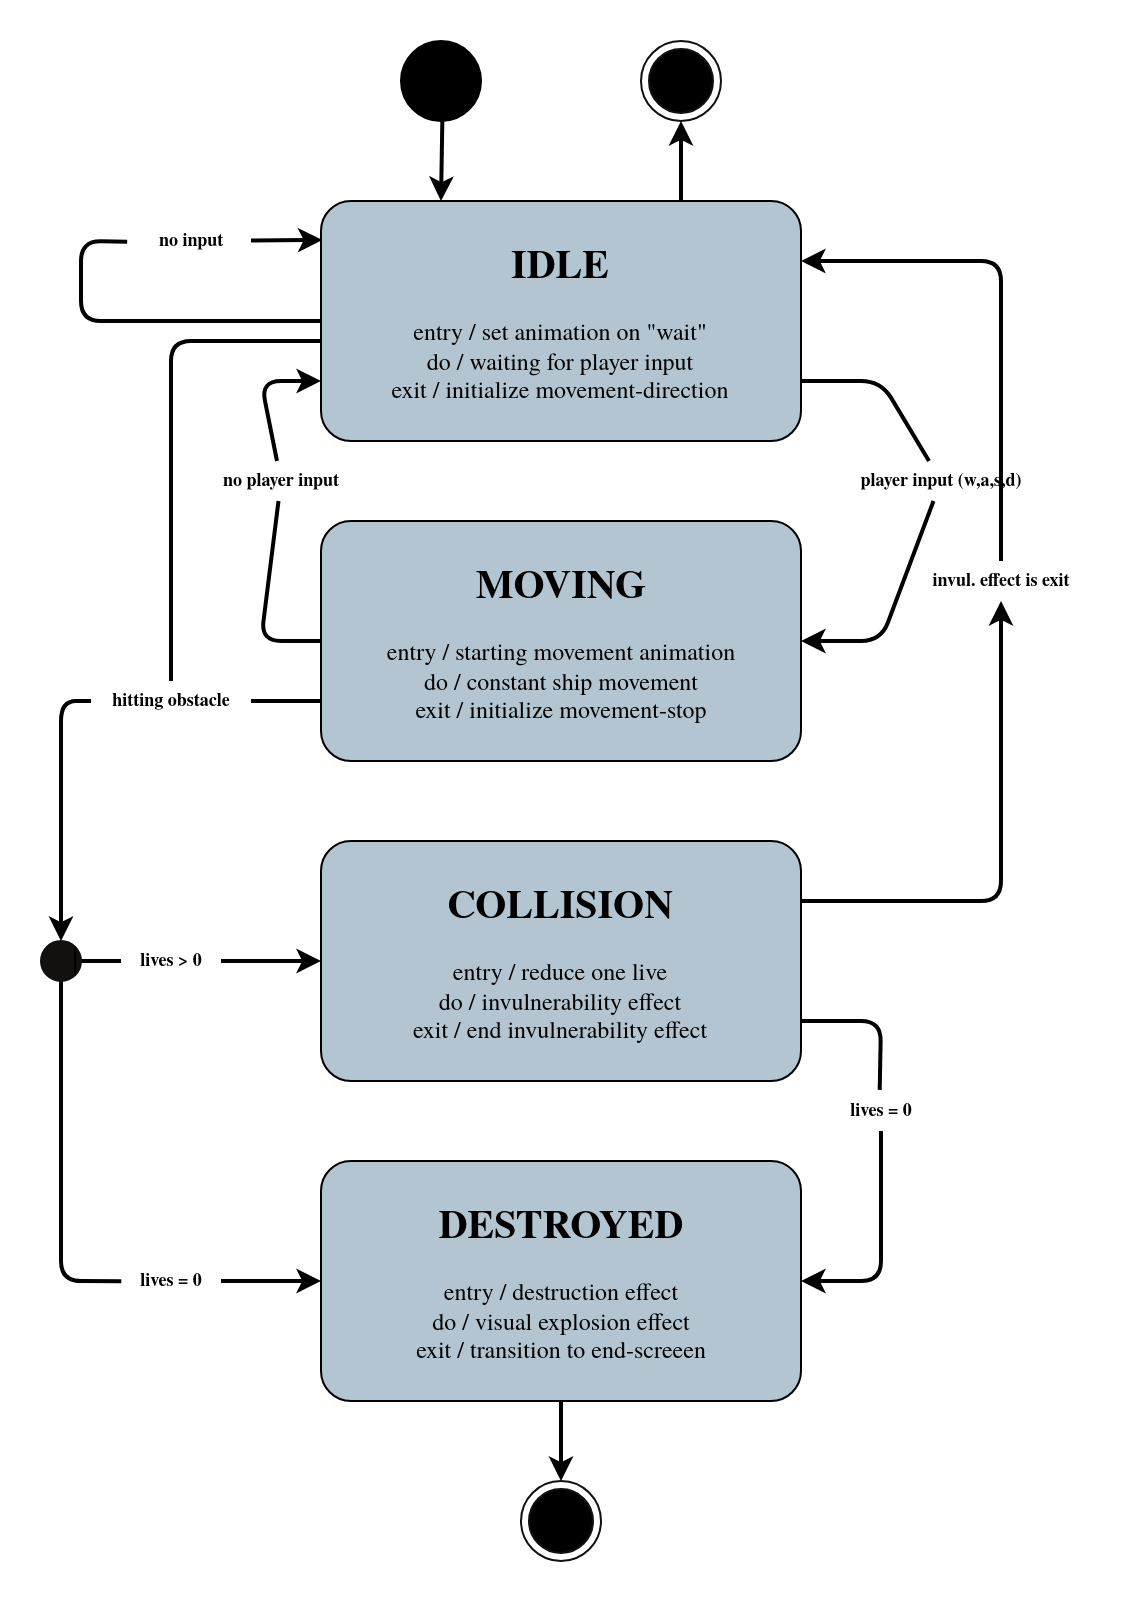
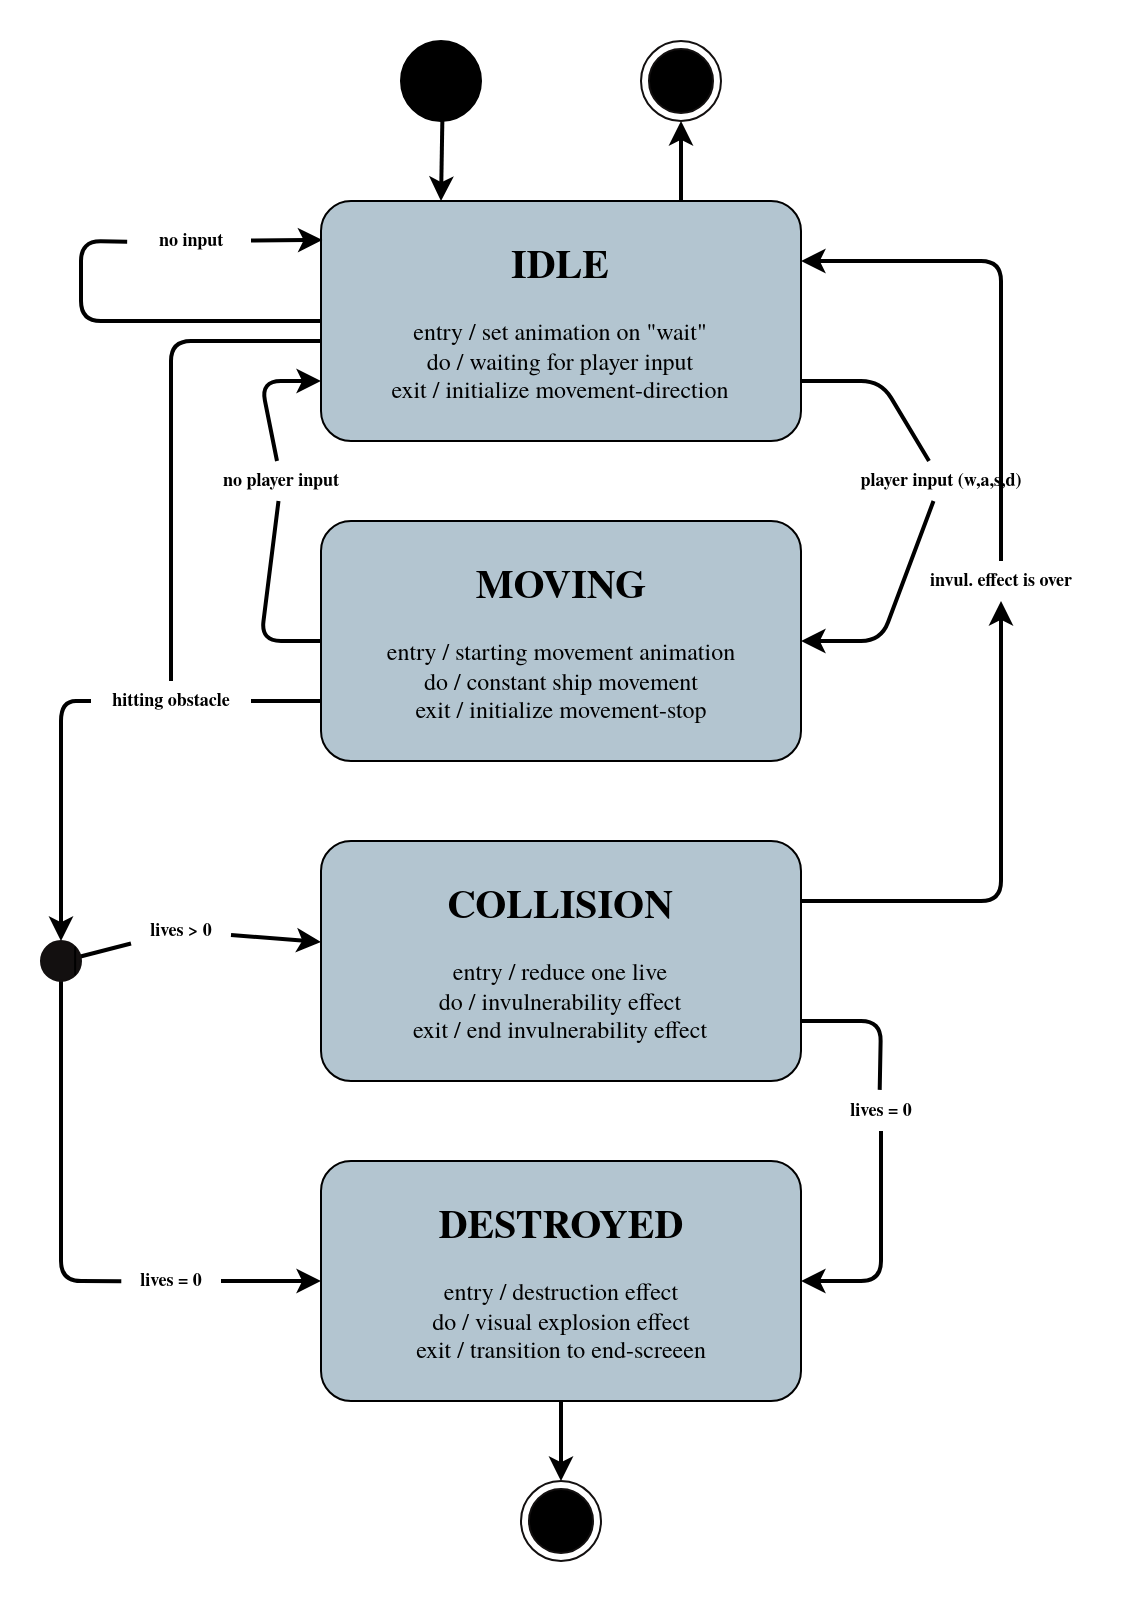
(1002, 581) -> (1002, 581)
(171, 961) -> (181, 931)
